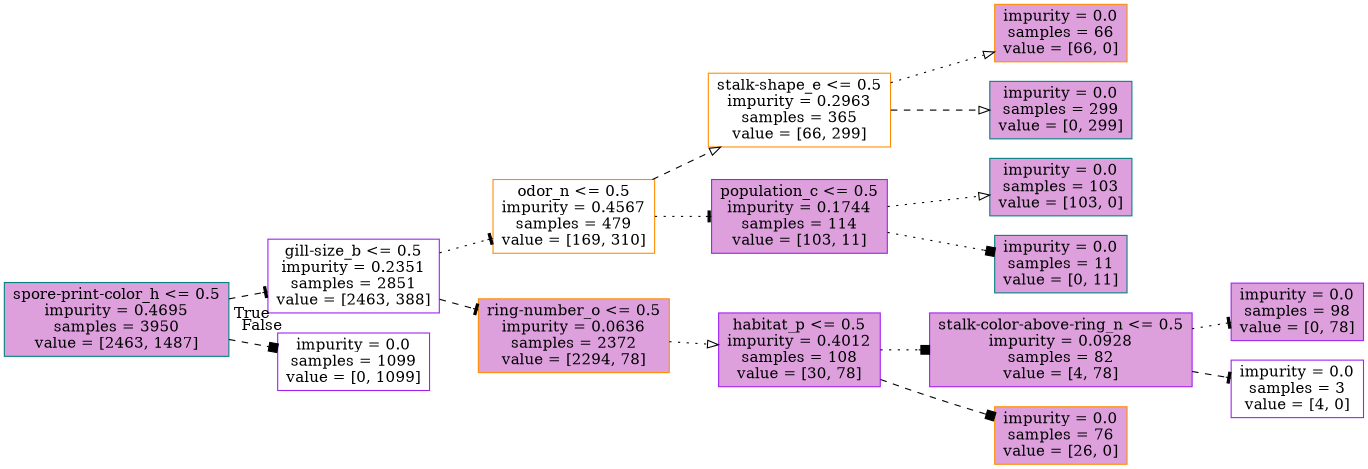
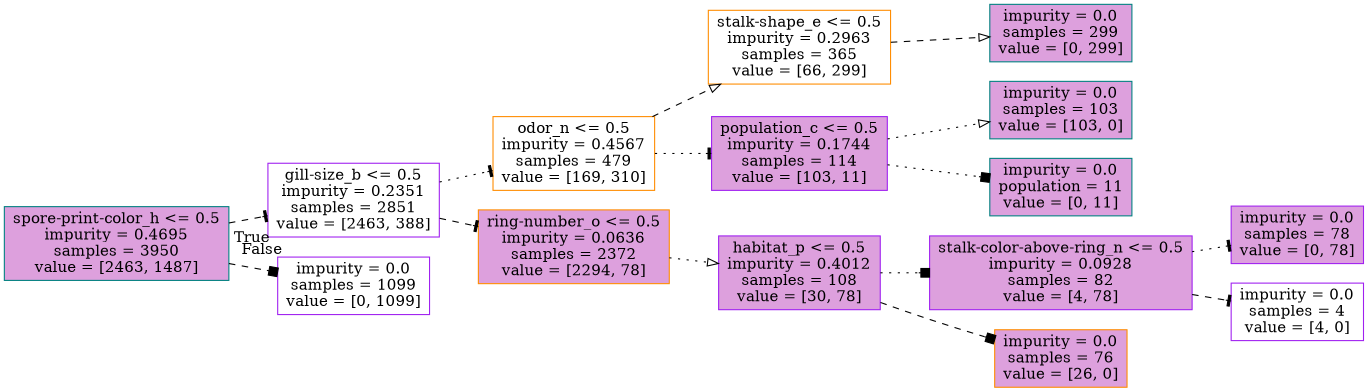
(1061, 33) -> none
(1061, 264) -> (1061, 187)
(1297, 312) -> (1297, 235)
(1297, 389) -> (1297, 312)
